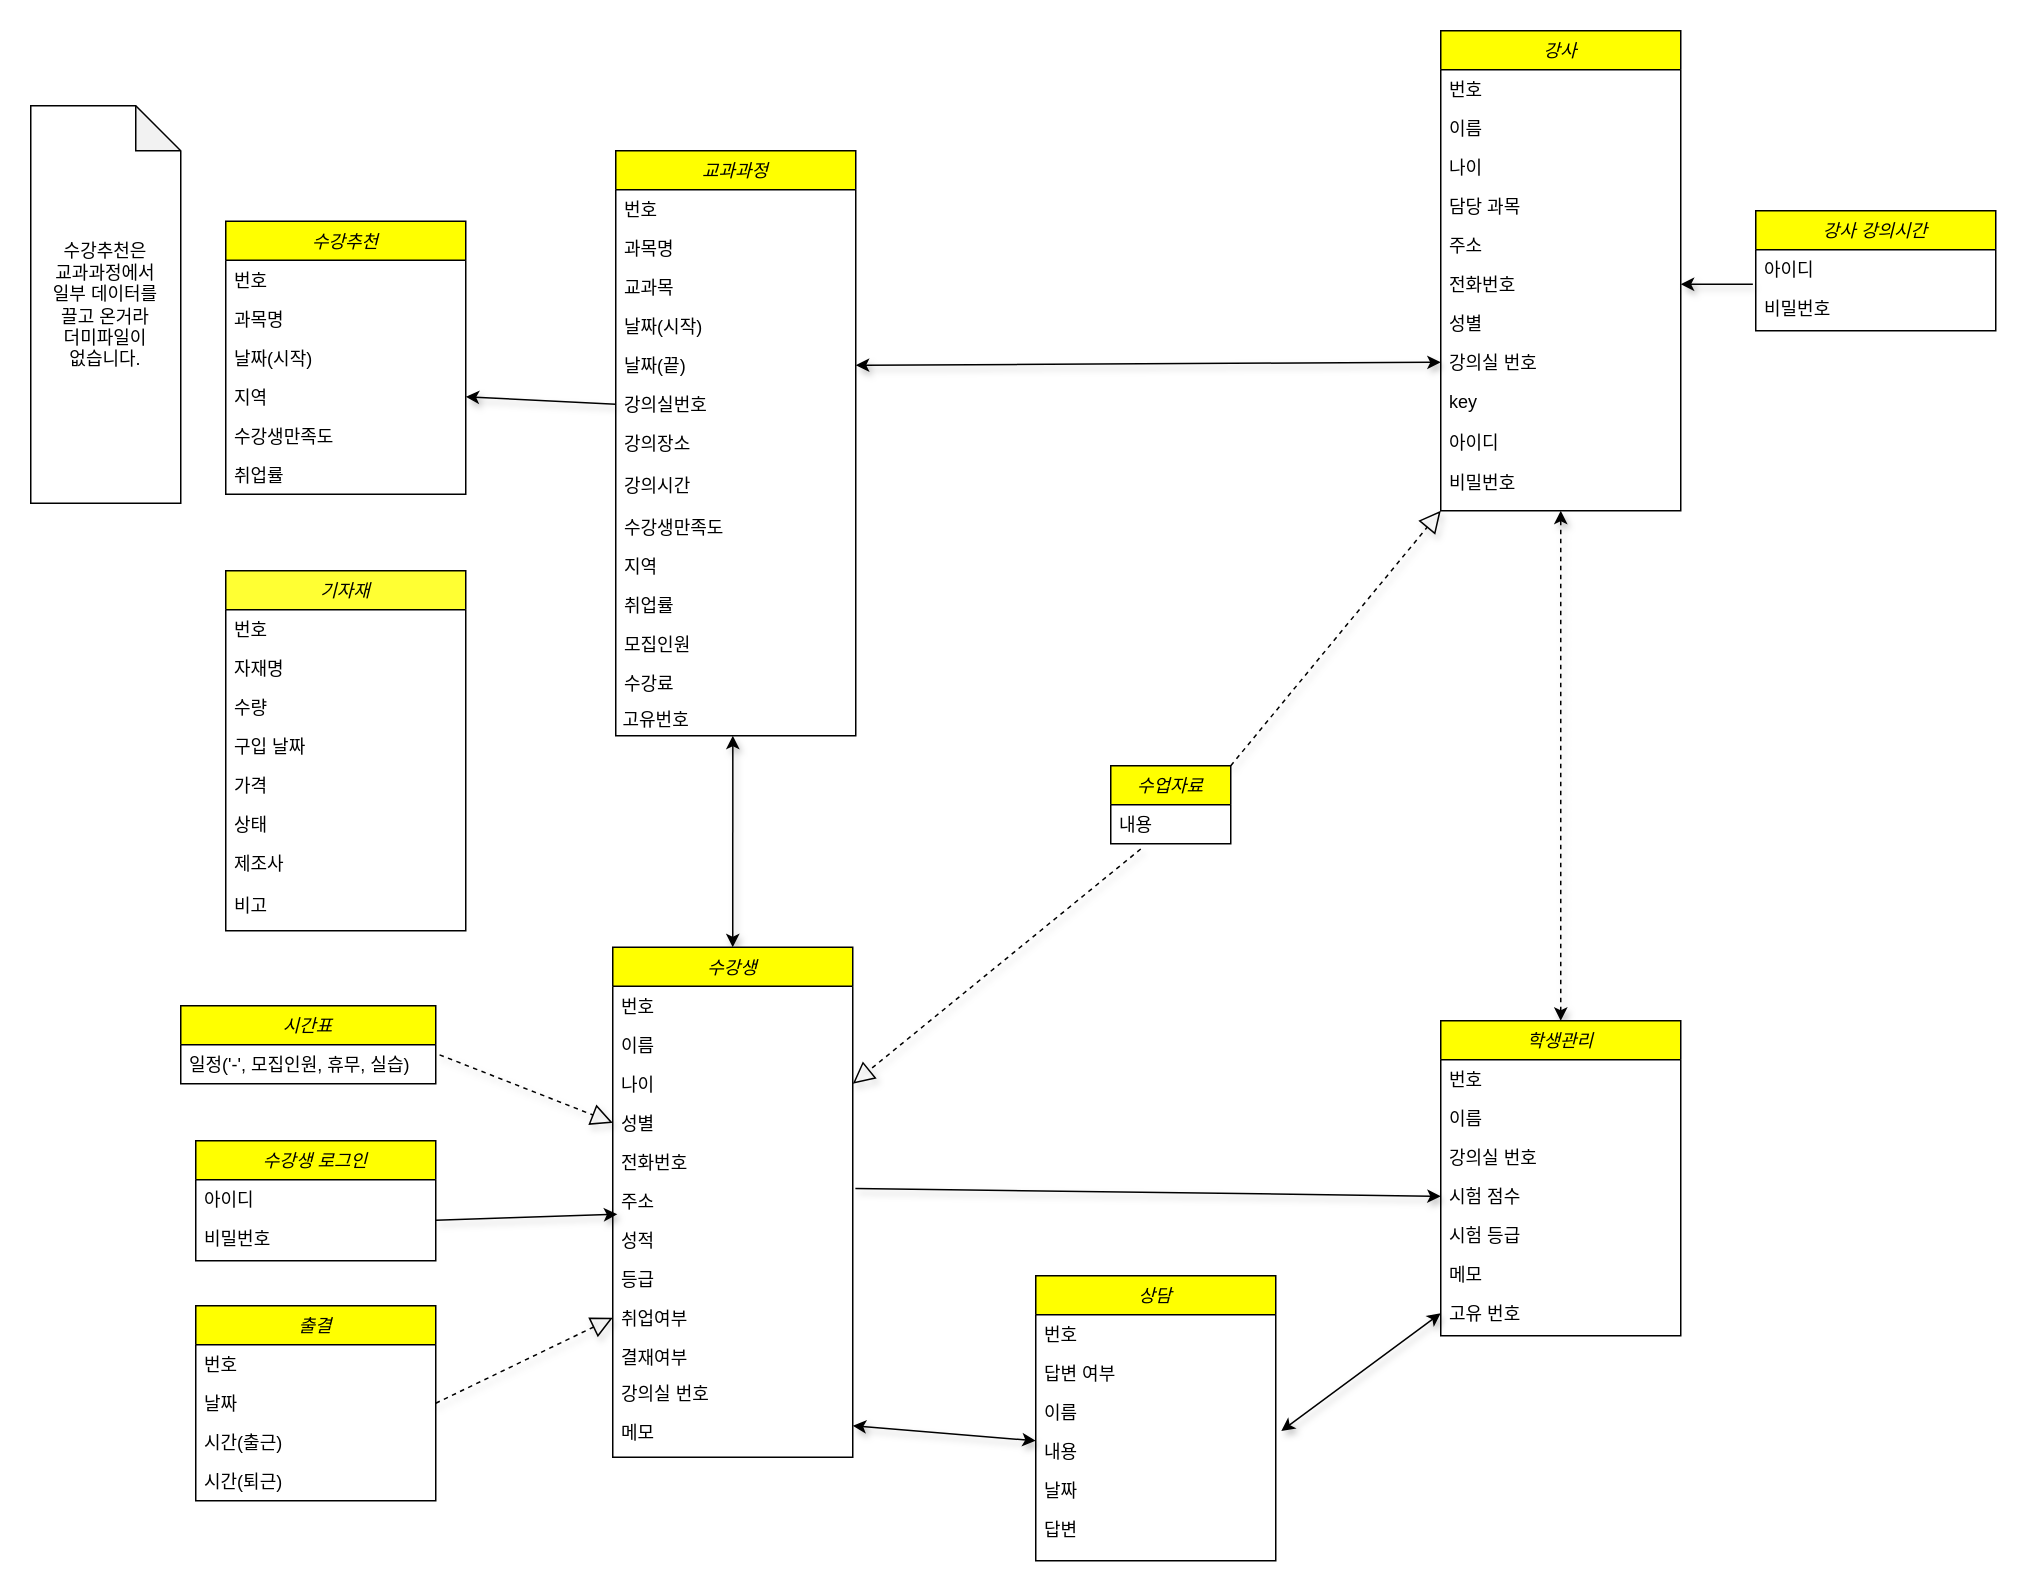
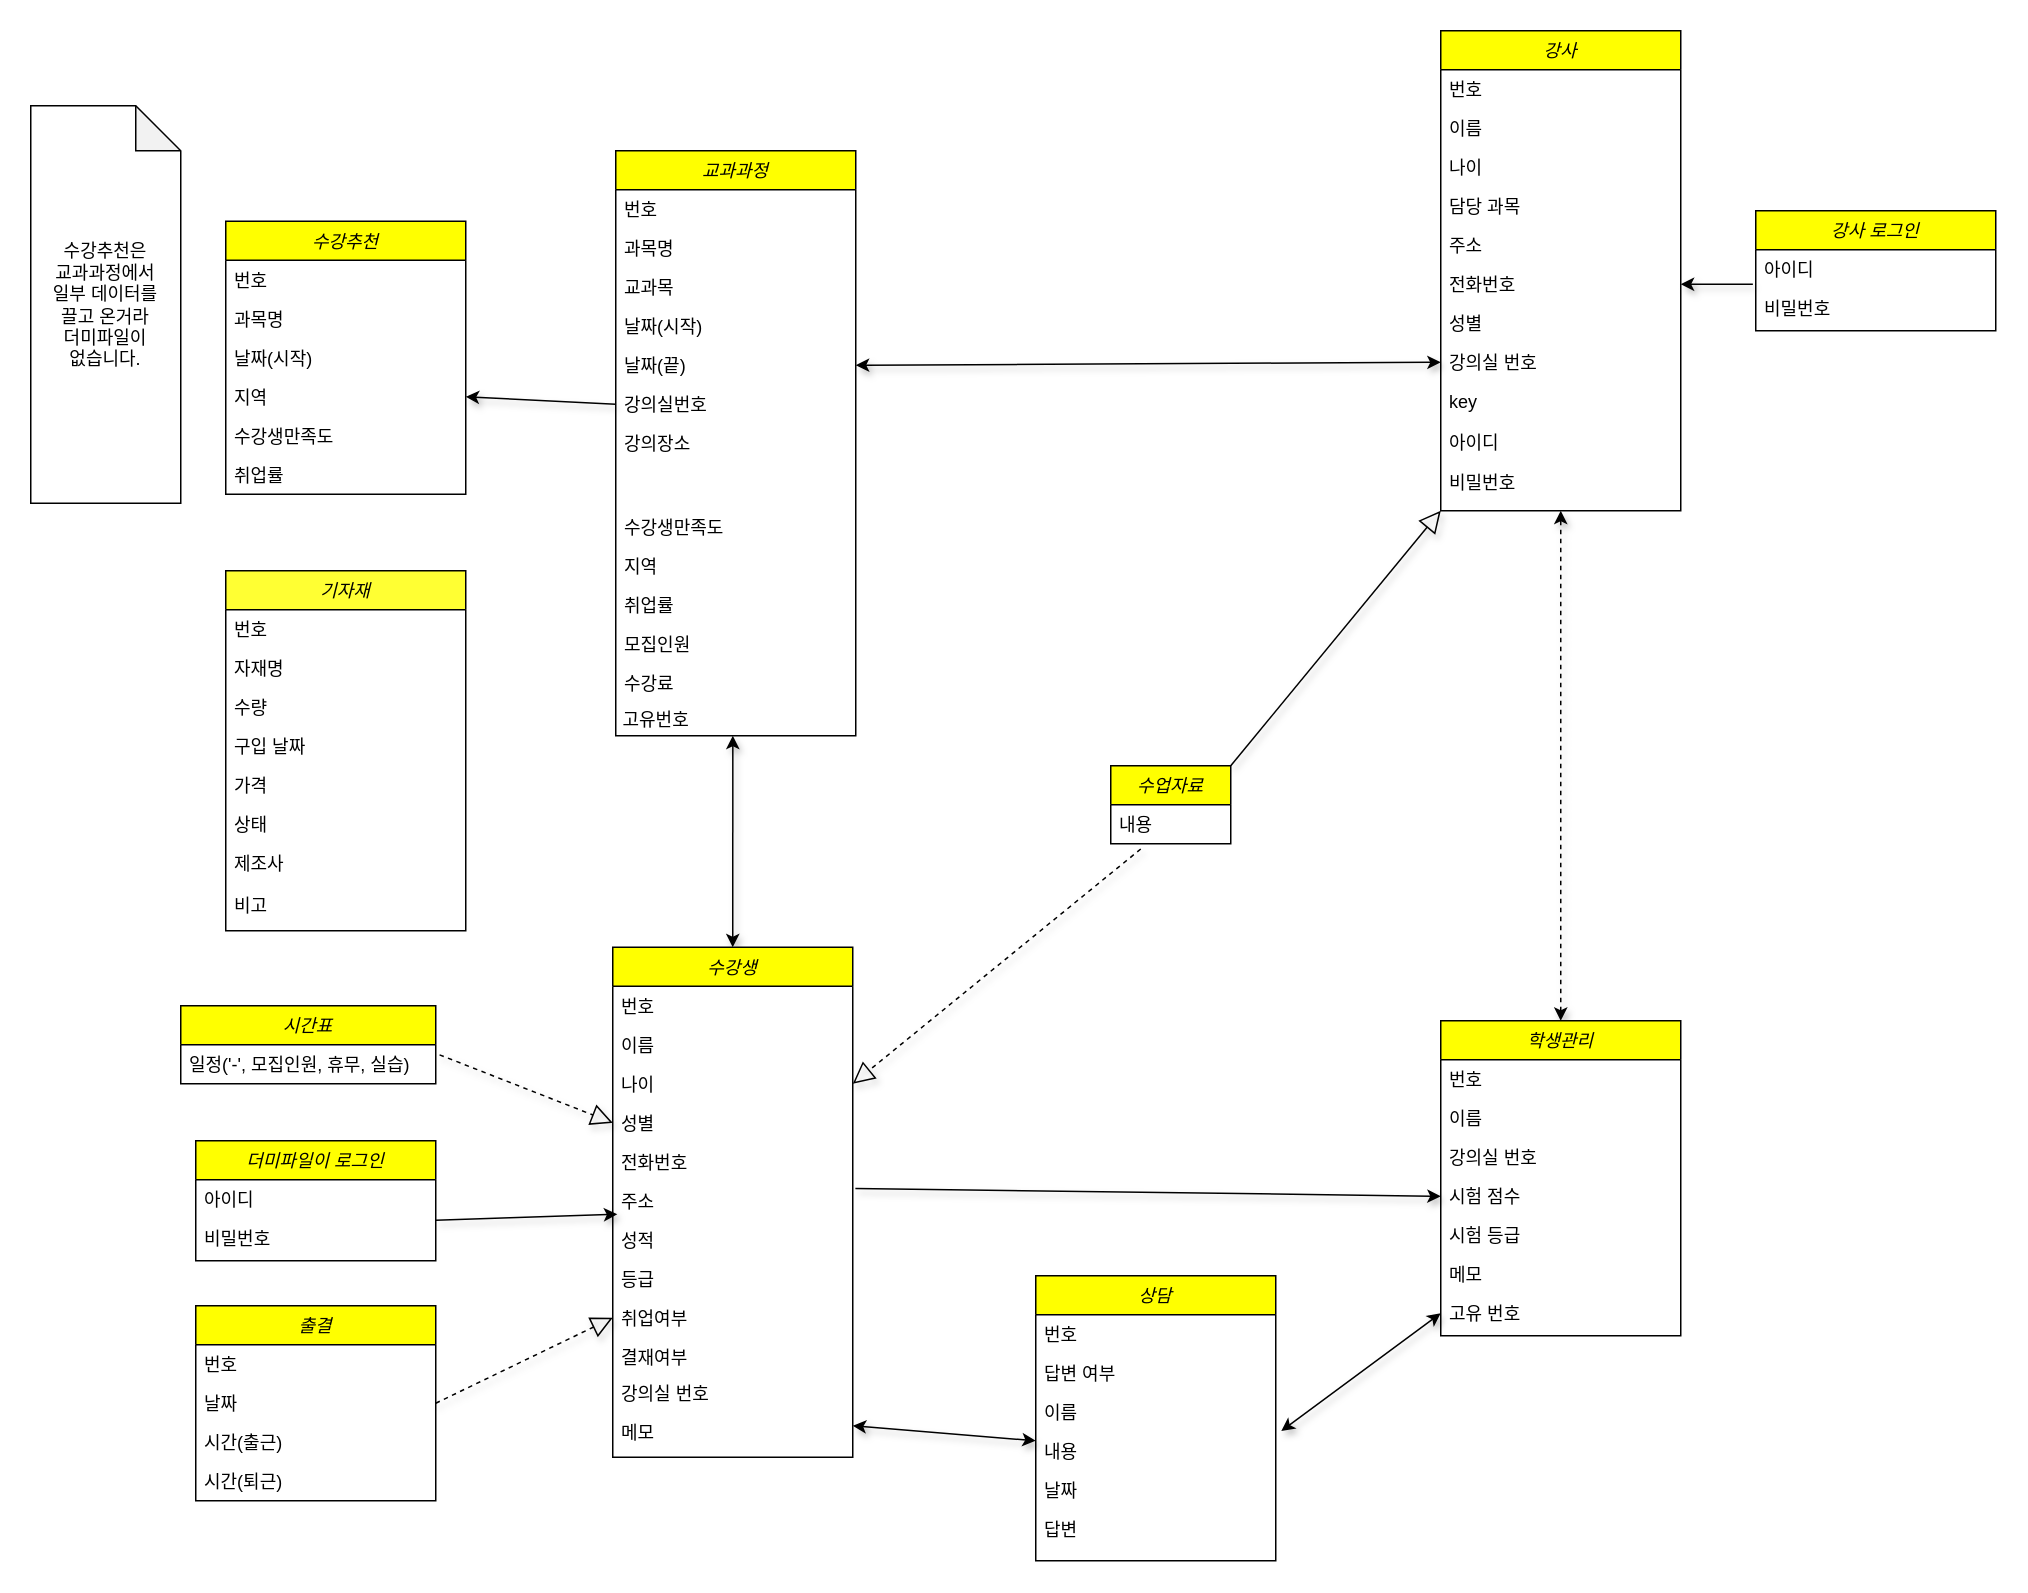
(1875, 231) -> (1875, 231)
(736, 485) -> none
(1329, 646) -> (1329, 646)
(315, 1161) -> (315, 1161)
